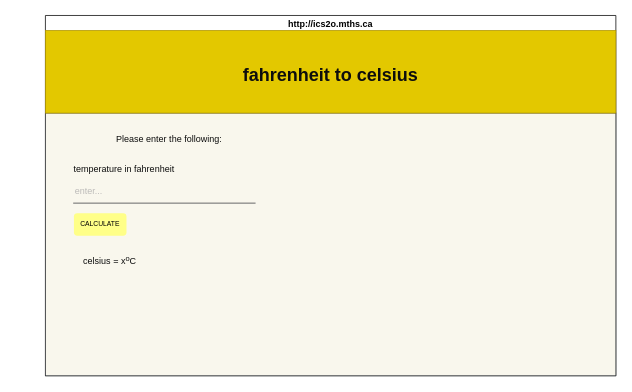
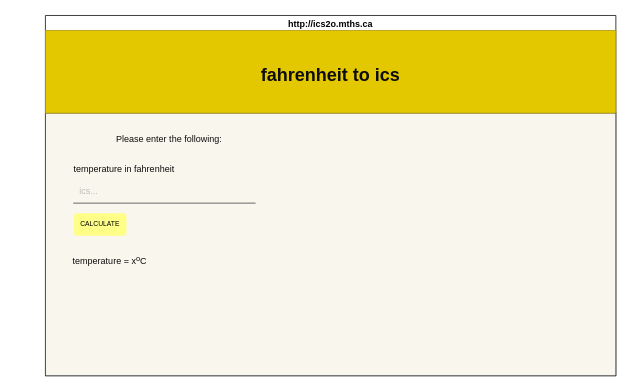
(330, 75) -> (330, 75)
(89, 192) -> (89, 192)
(110, 267) -> (110, 267)
